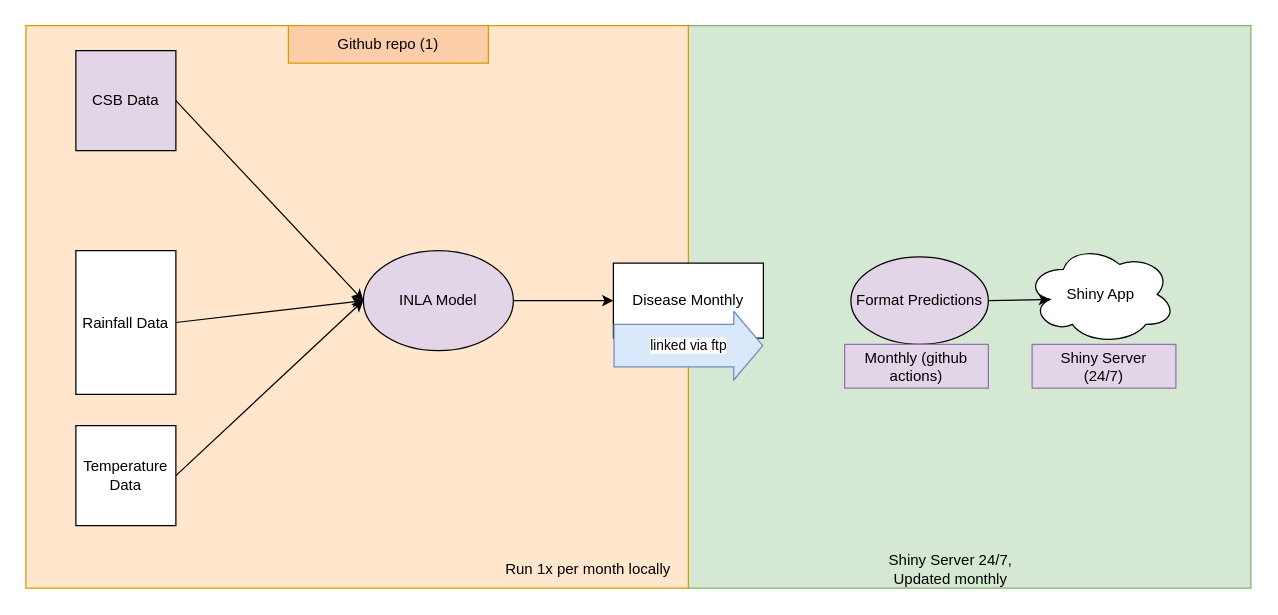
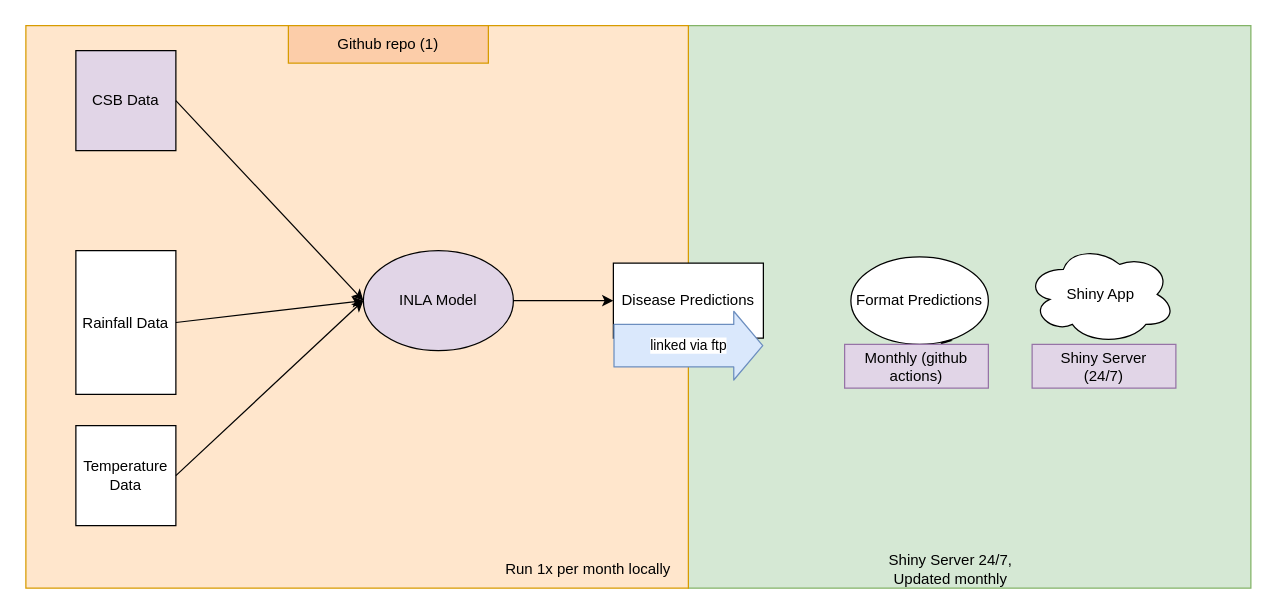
(1014, 300) -> (987, 301)
(688, 301) -> (688, 301)
(919, 301) -> (919, 301)
